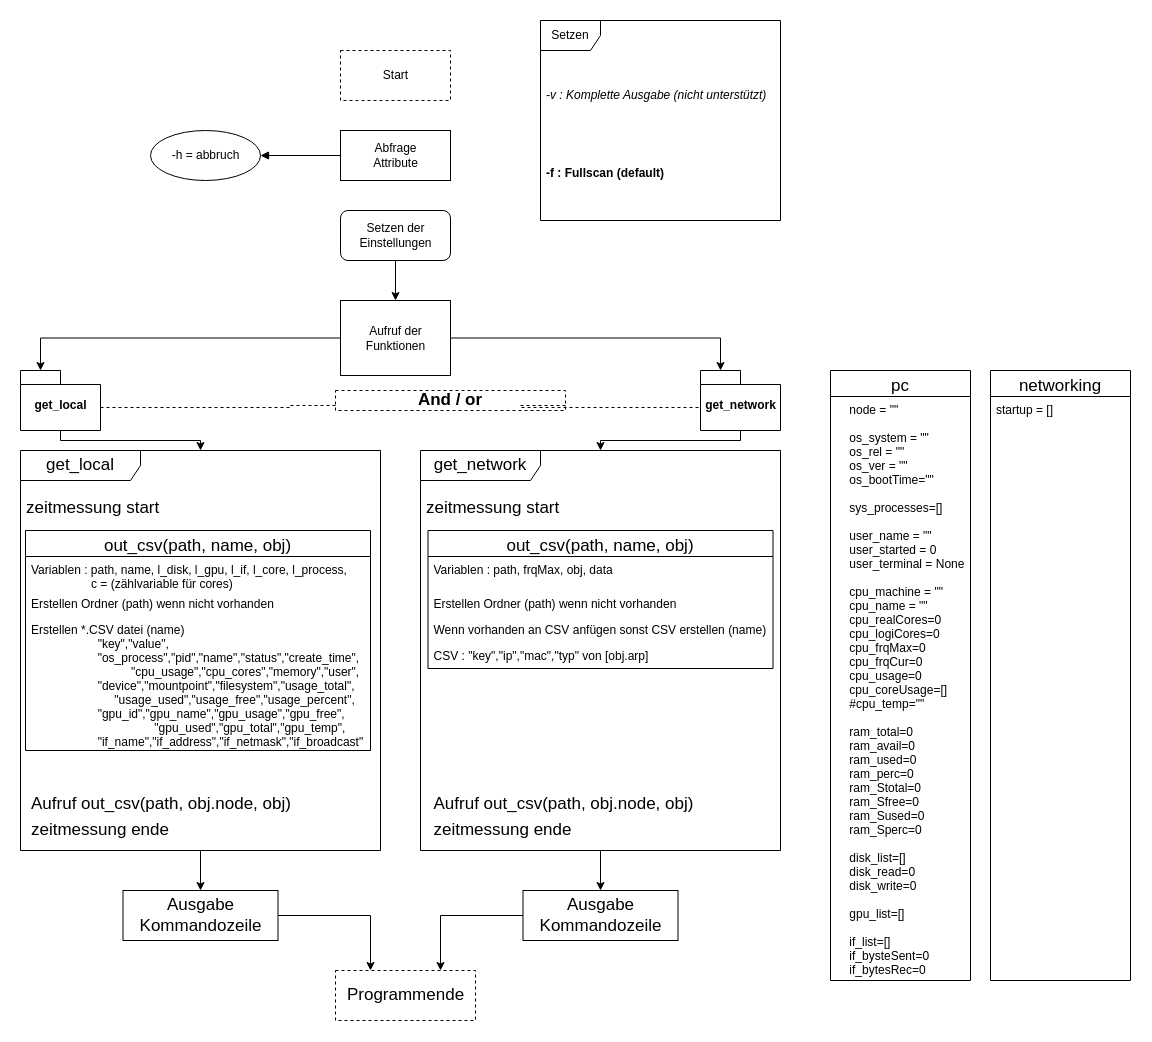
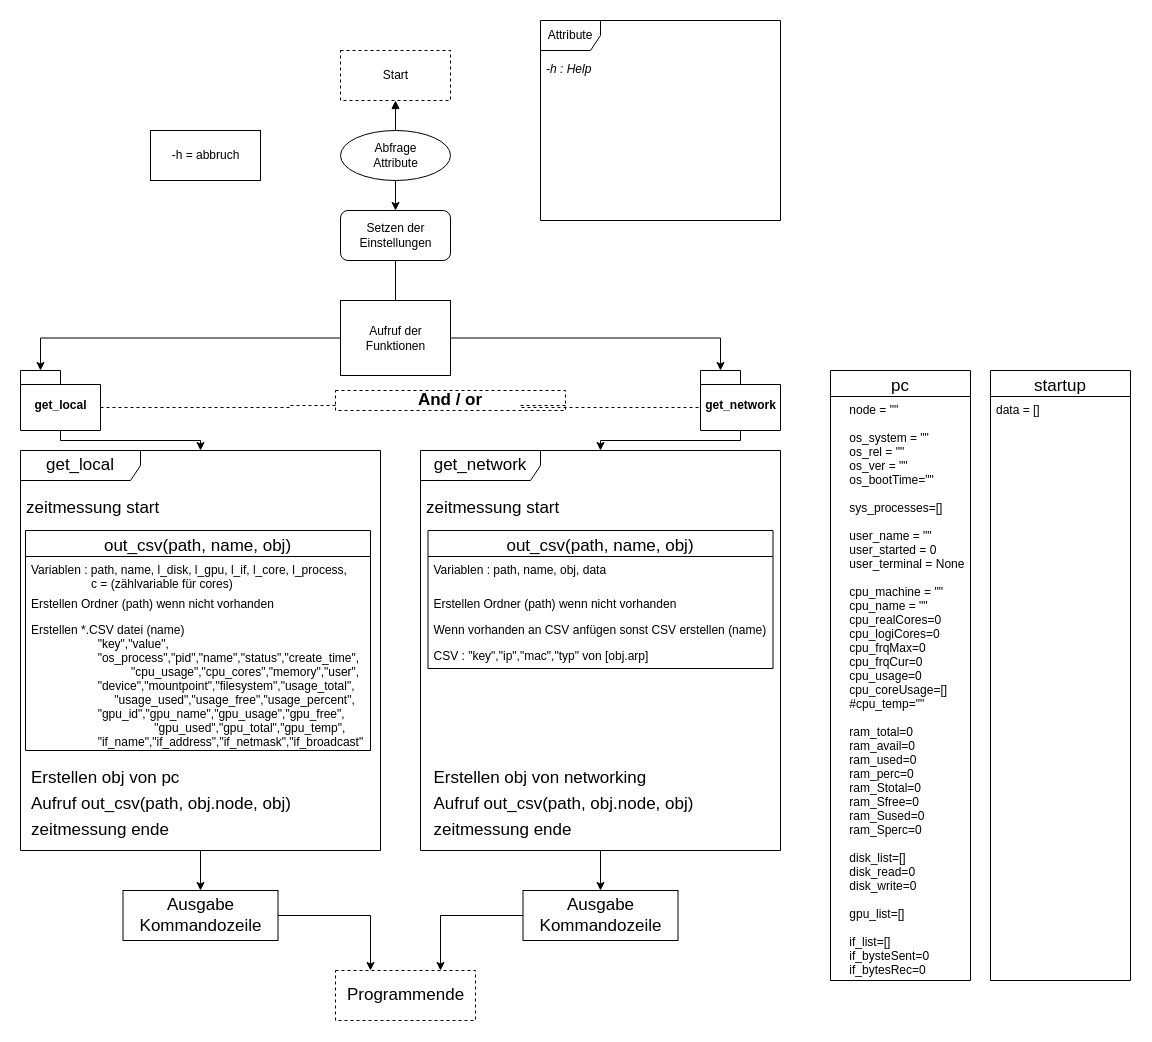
(571, 36) -> (571, 36)
none -> (661, 69)
(661, 95) -> none
(206, 156) -> (206, 156)
(305, 156) -> (396, 111)
(396, 156) -> (396, 156)
(661, 173) -> none
none -> (396, 192)
(396, 292) -> (396, 294)
(1060, 385) -> (1060, 385)
(1033, 410) -> (1023, 410)
(534, 570) -> (527, 570)
none -> (186, 774)
none -> (588, 774)
